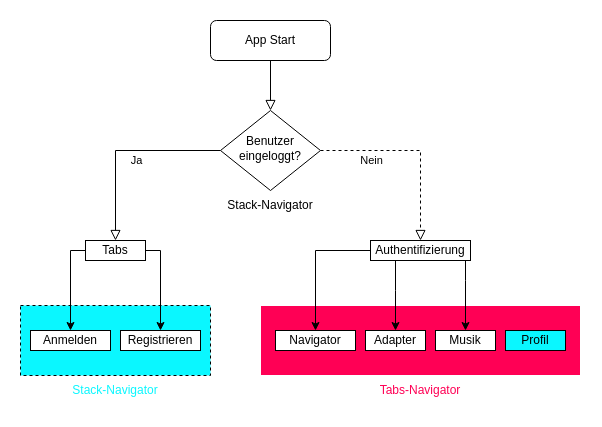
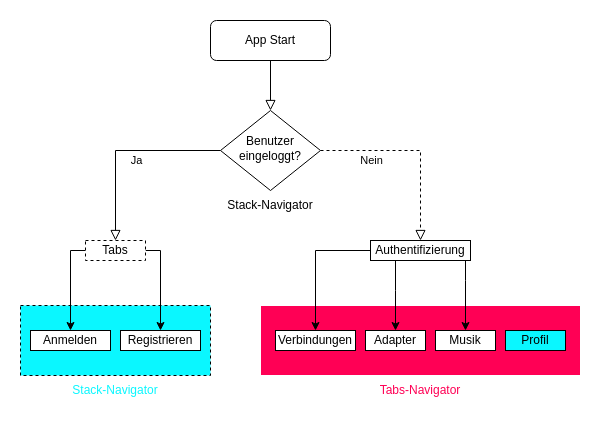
(116, 251) -> (116, 251)
(316, 341) -> (316, 341)
